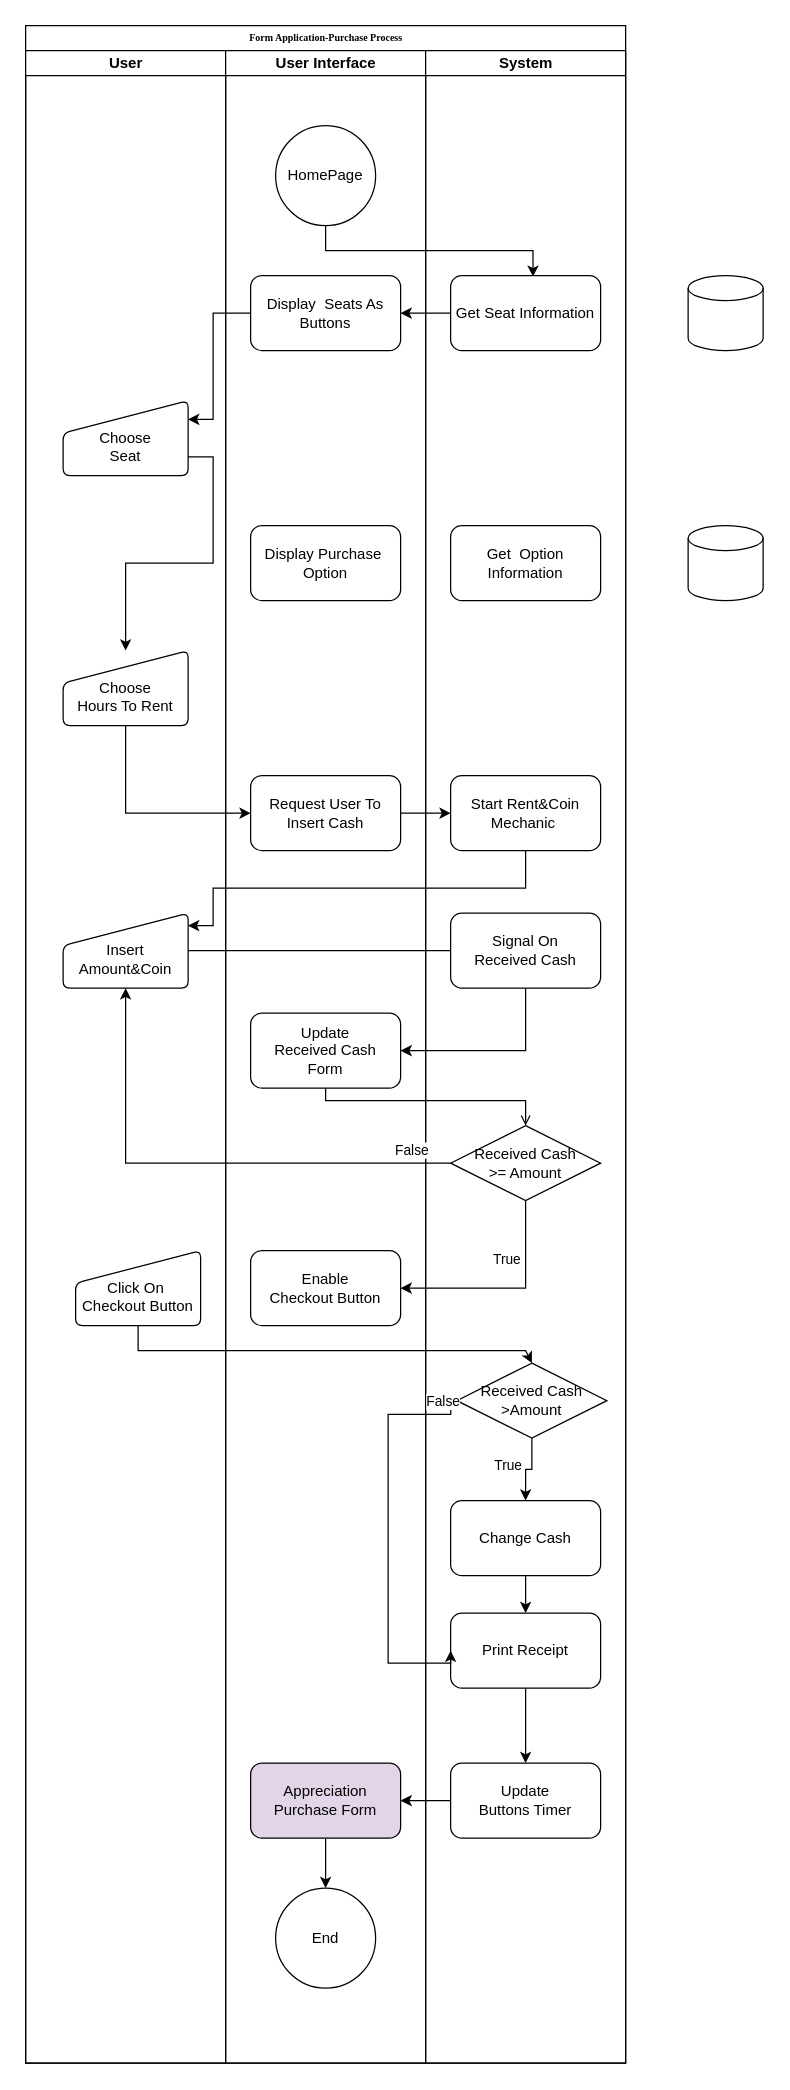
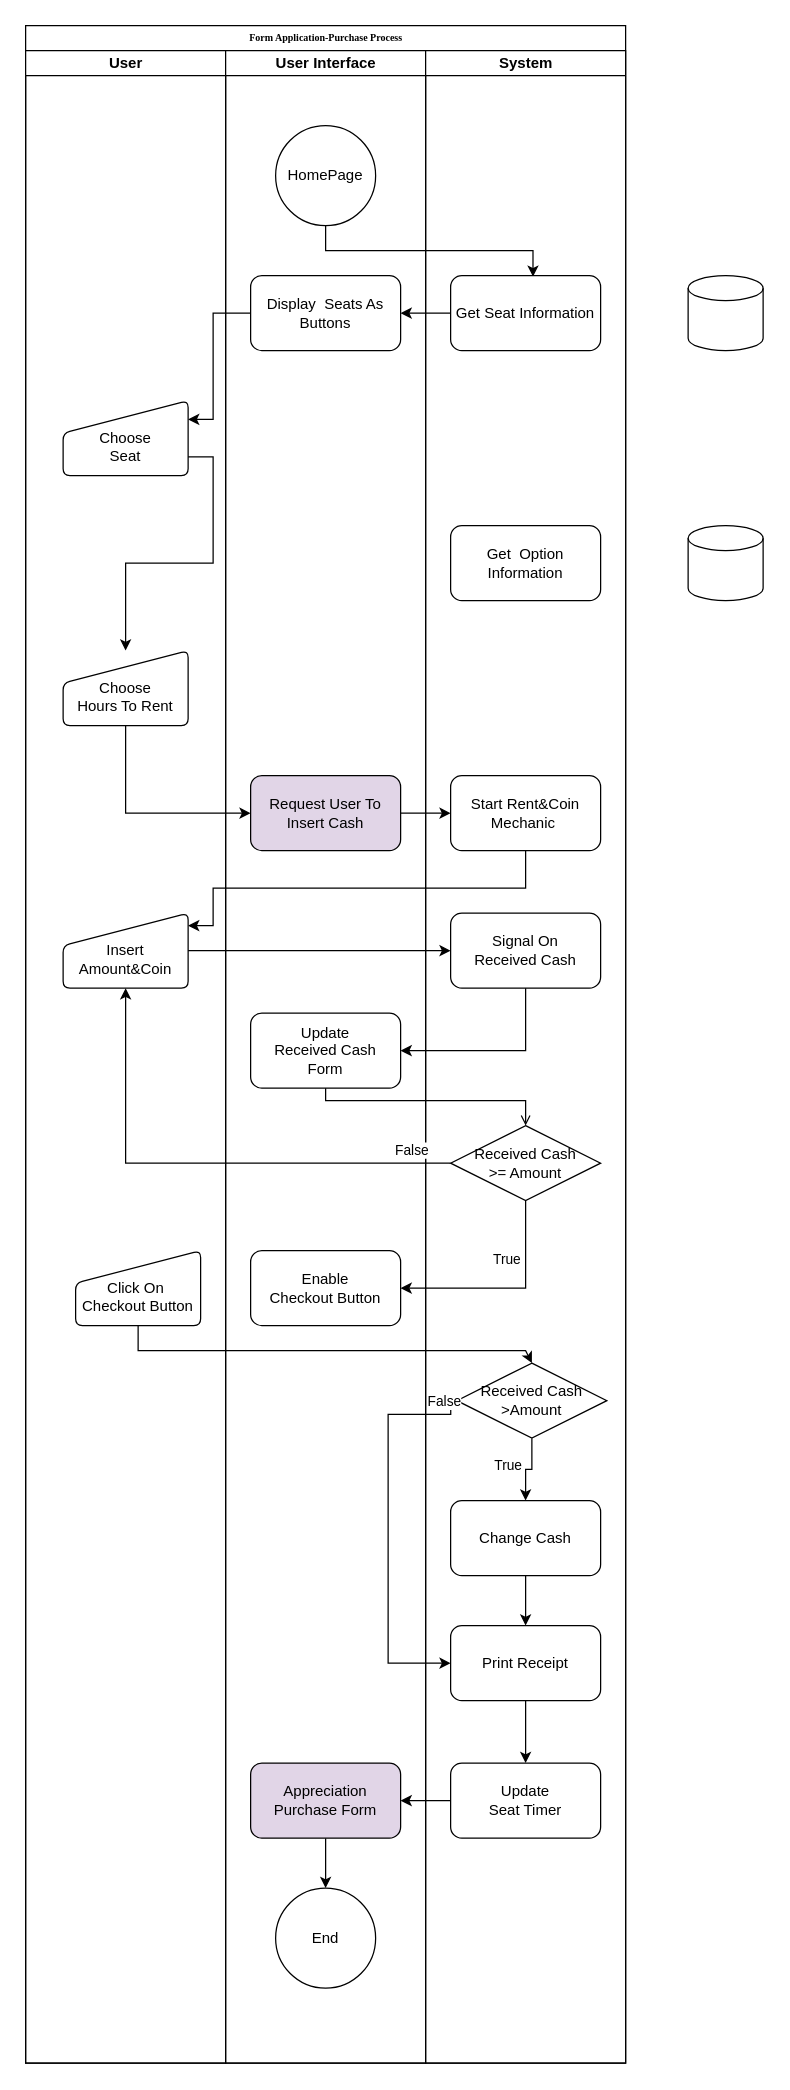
(326, 563) -> none
(326, 813) -> (326, 813)
(444, 951) -> (441, 951)
(526, 1651) -> (526, 1663)
(526, 1801) -> (526, 1801)
